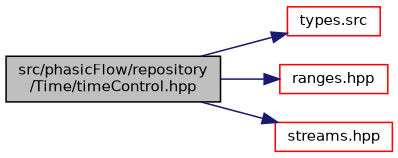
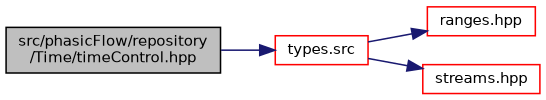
(242, 79) -> (390, 38)
(232, 110) -> (388, 62)
